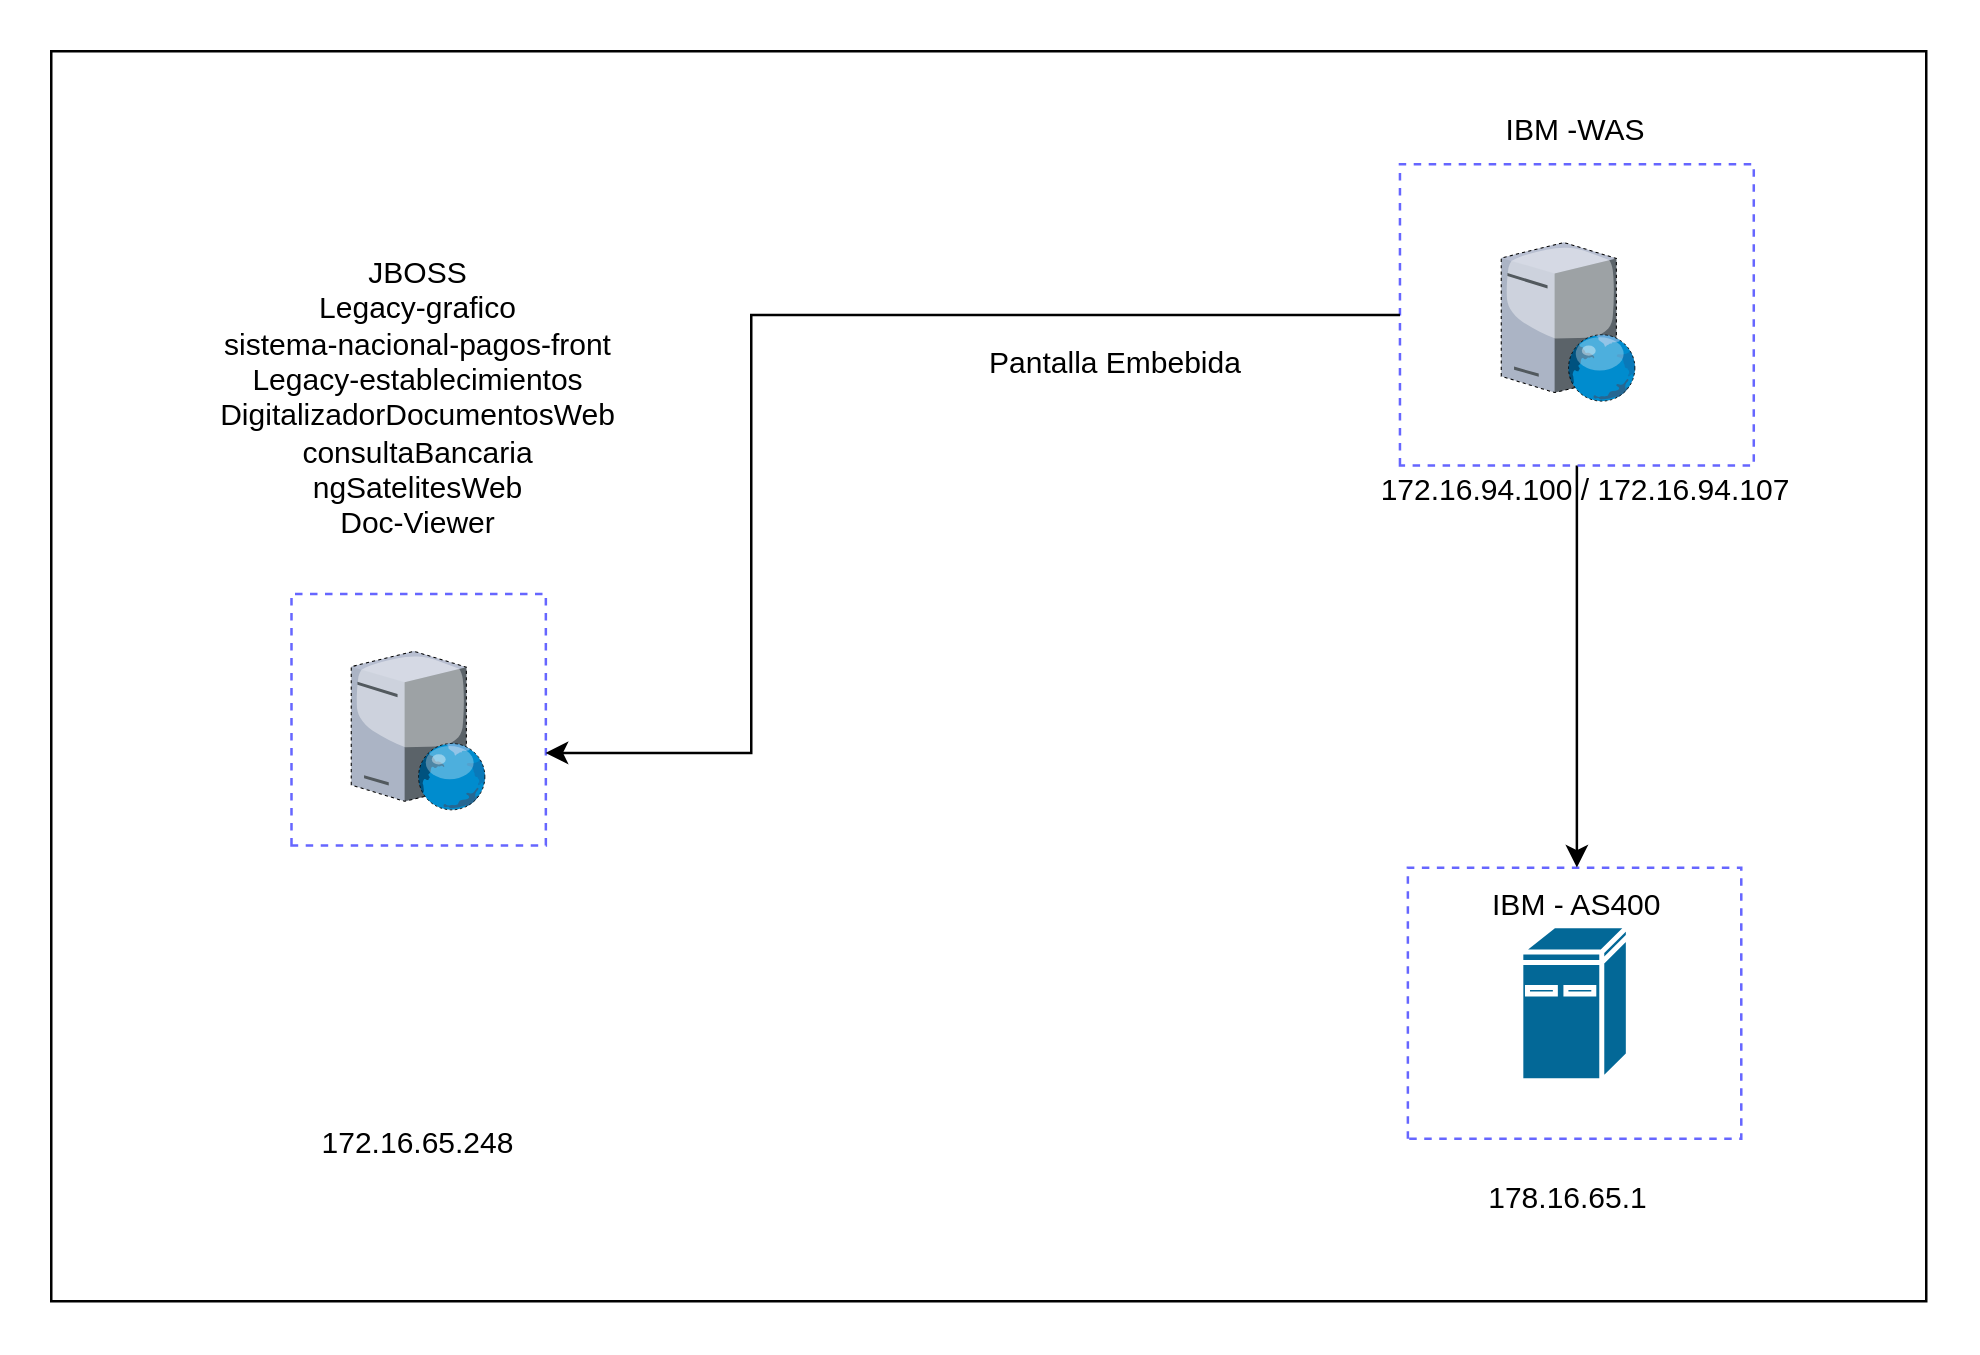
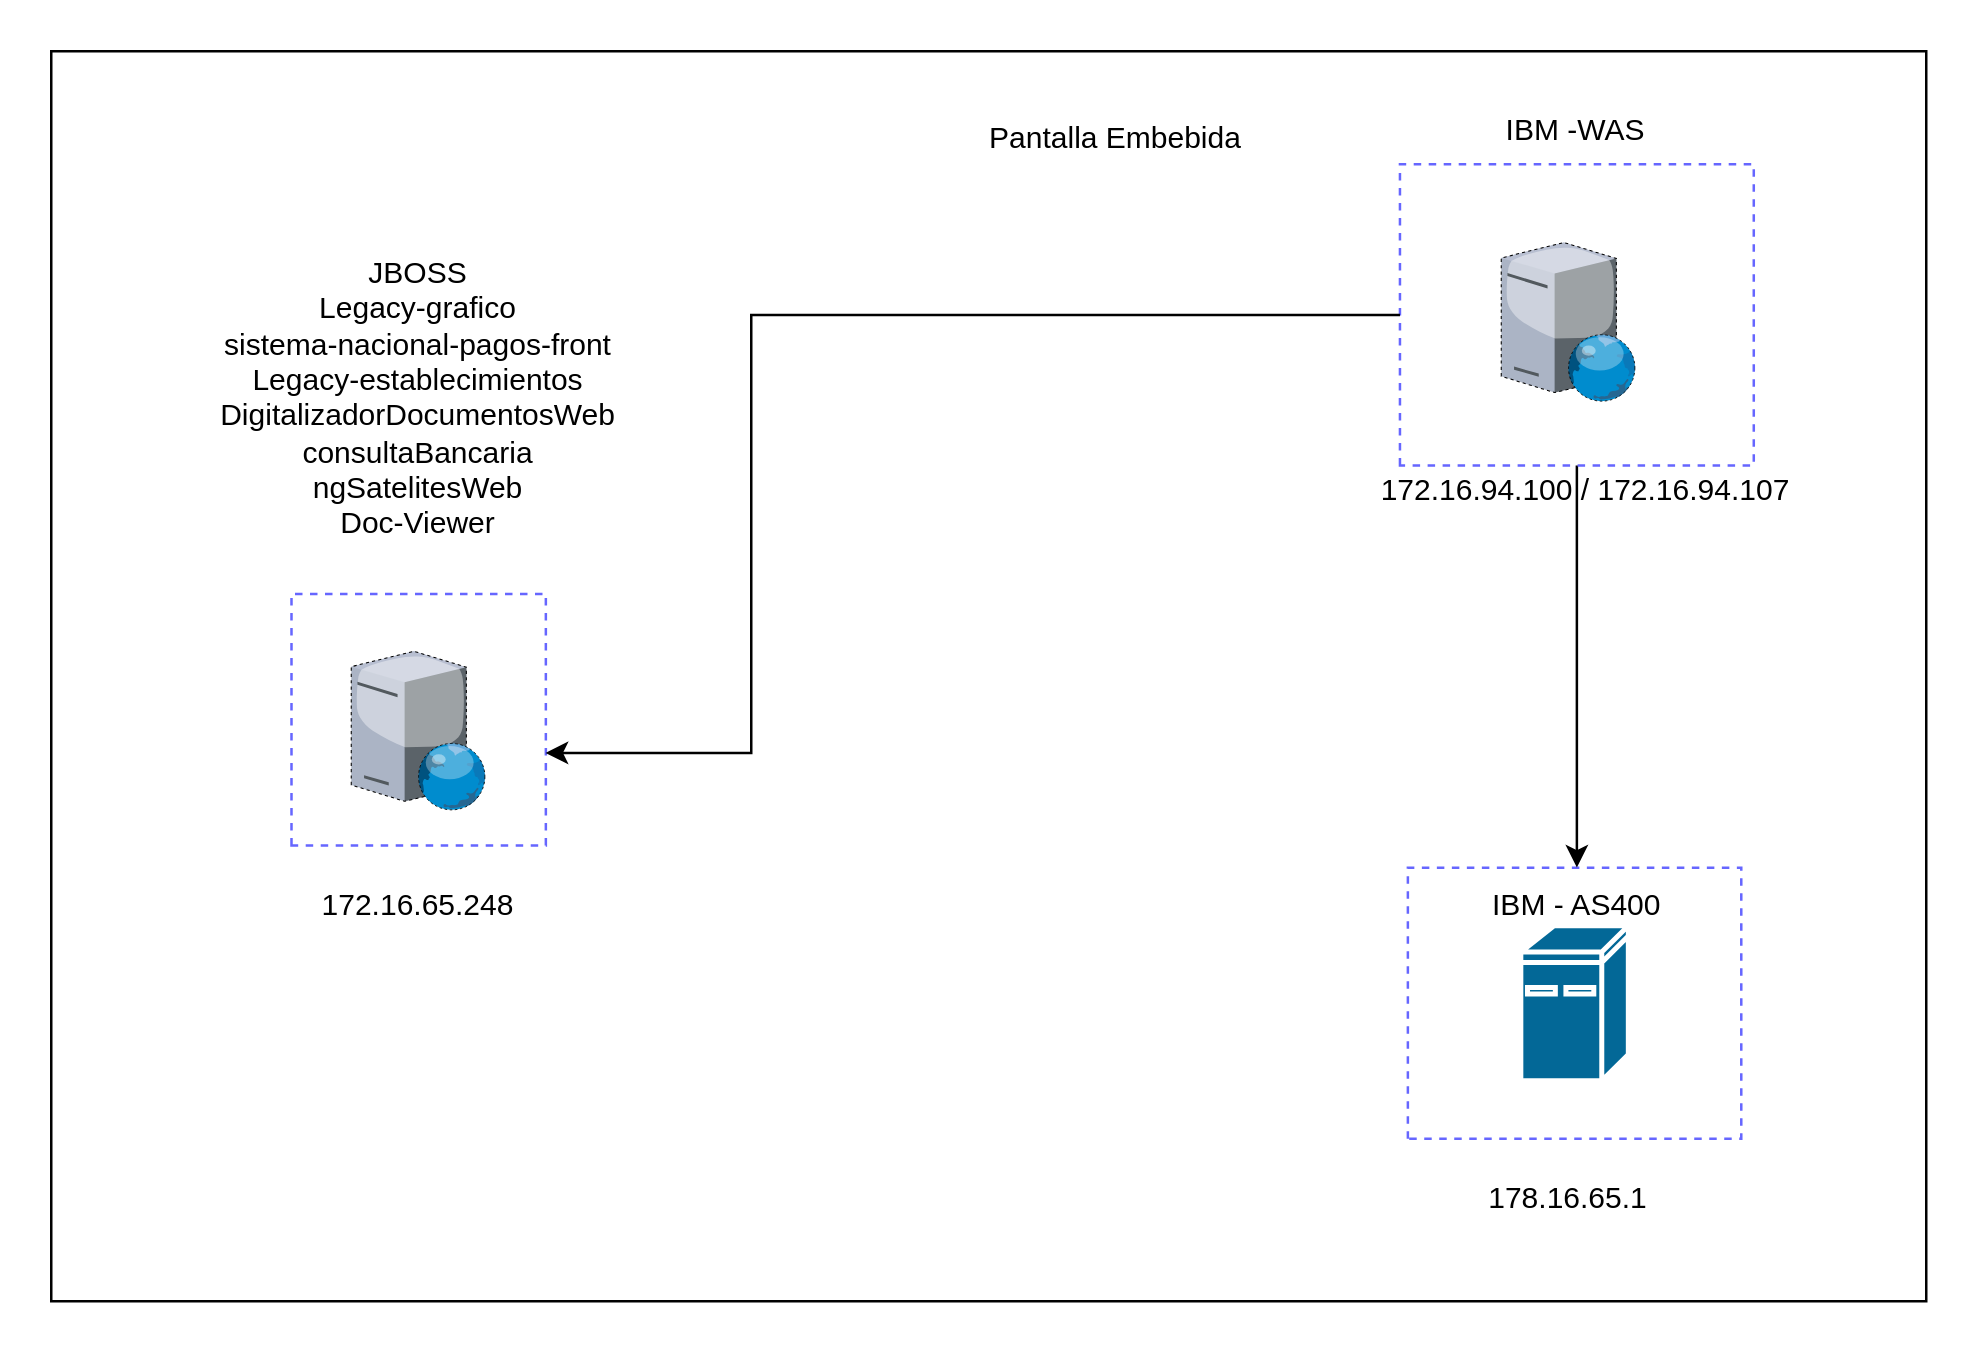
(1116, 364) -> (1116, 139)
(419, 1143) -> (419, 905)
